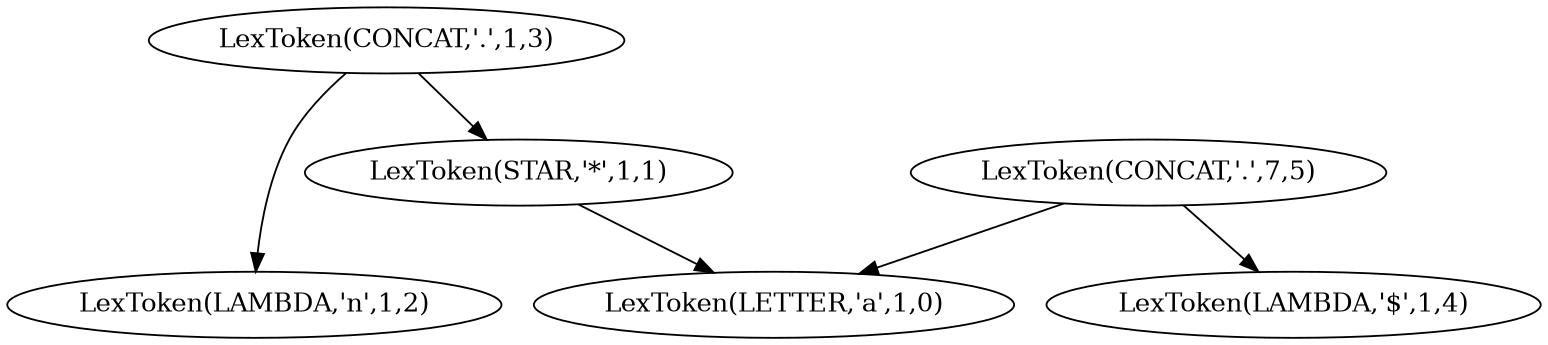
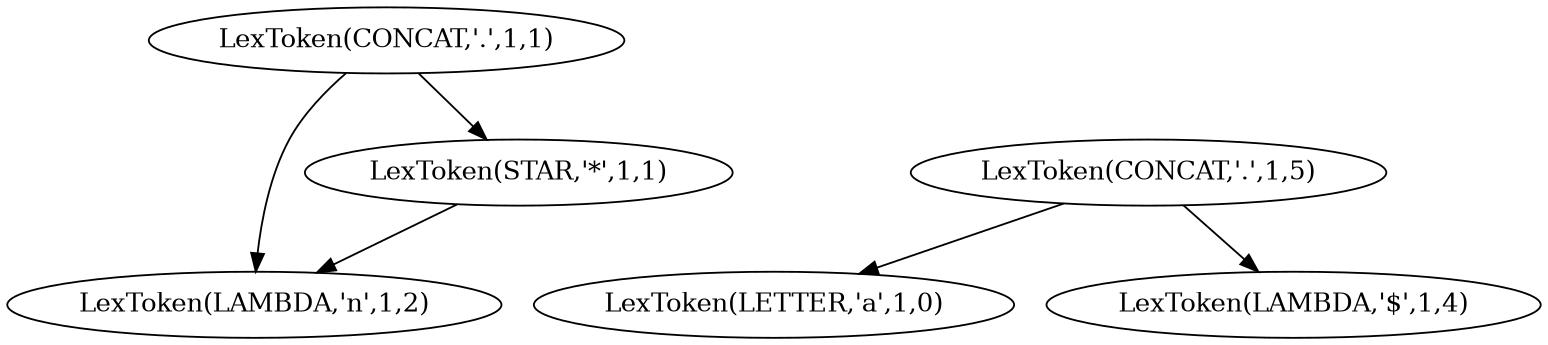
(387, 40) -> (387, 40)
(1149, 173) -> (1149, 173)
(638, 234) -> (395, 234)
